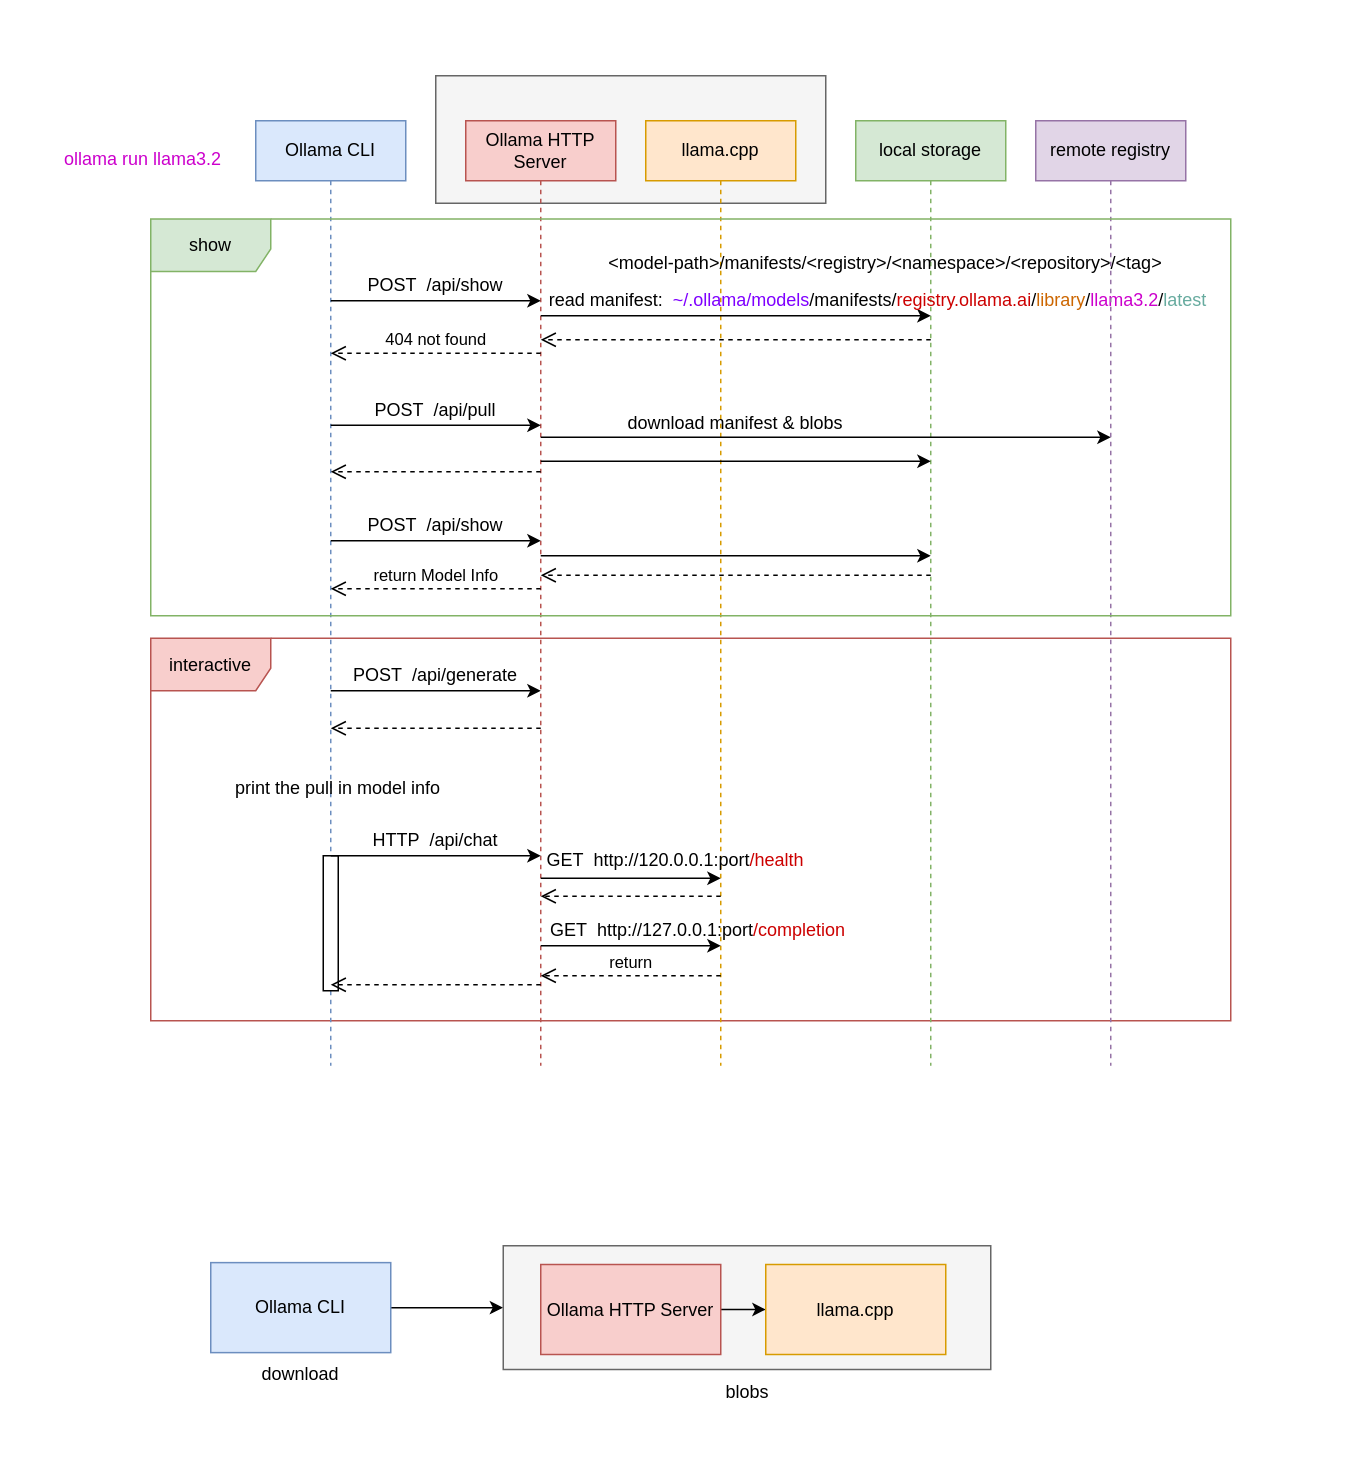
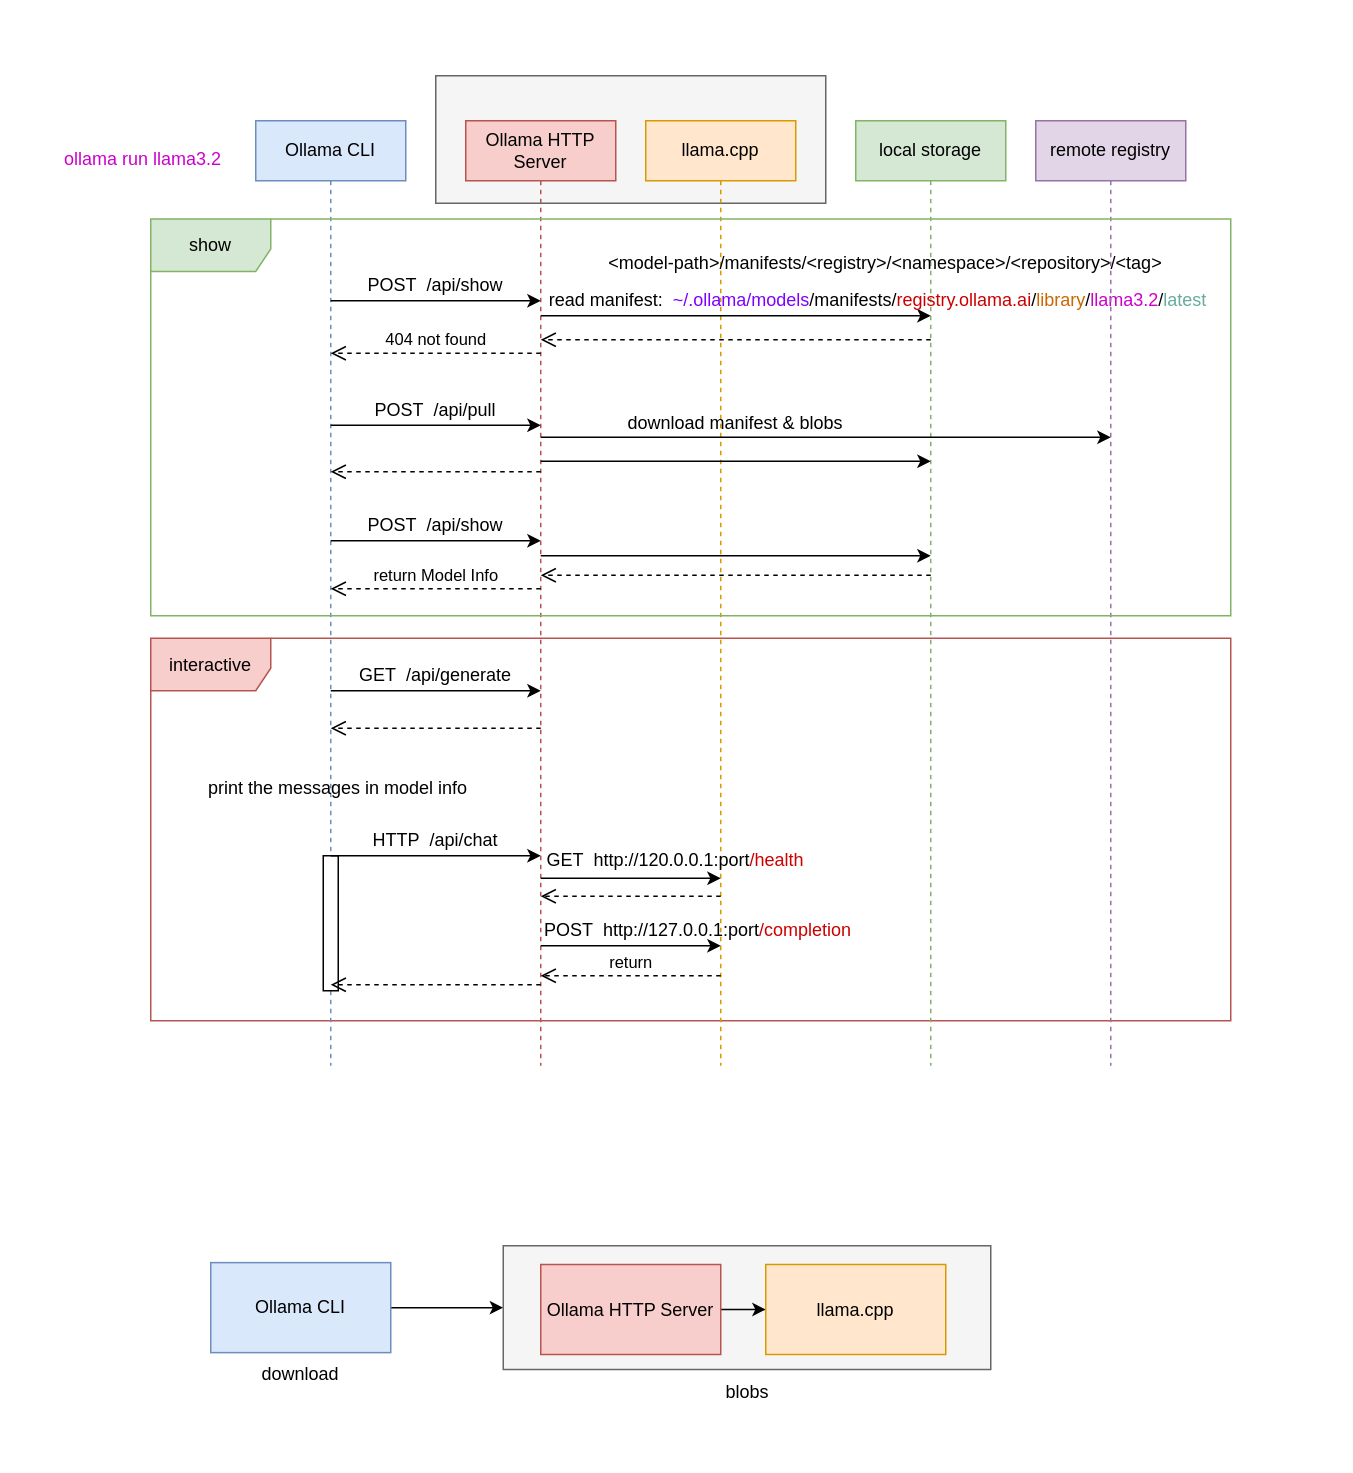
(436, 676) -> (436, 676)
(338, 788) -> (338, 788)
(698, 931) -> (698, 931)
